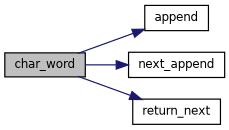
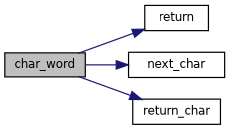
(177, 18) -> (177, 18)
(177, 65) -> (177, 65)
(177, 112) -> (177, 112)
